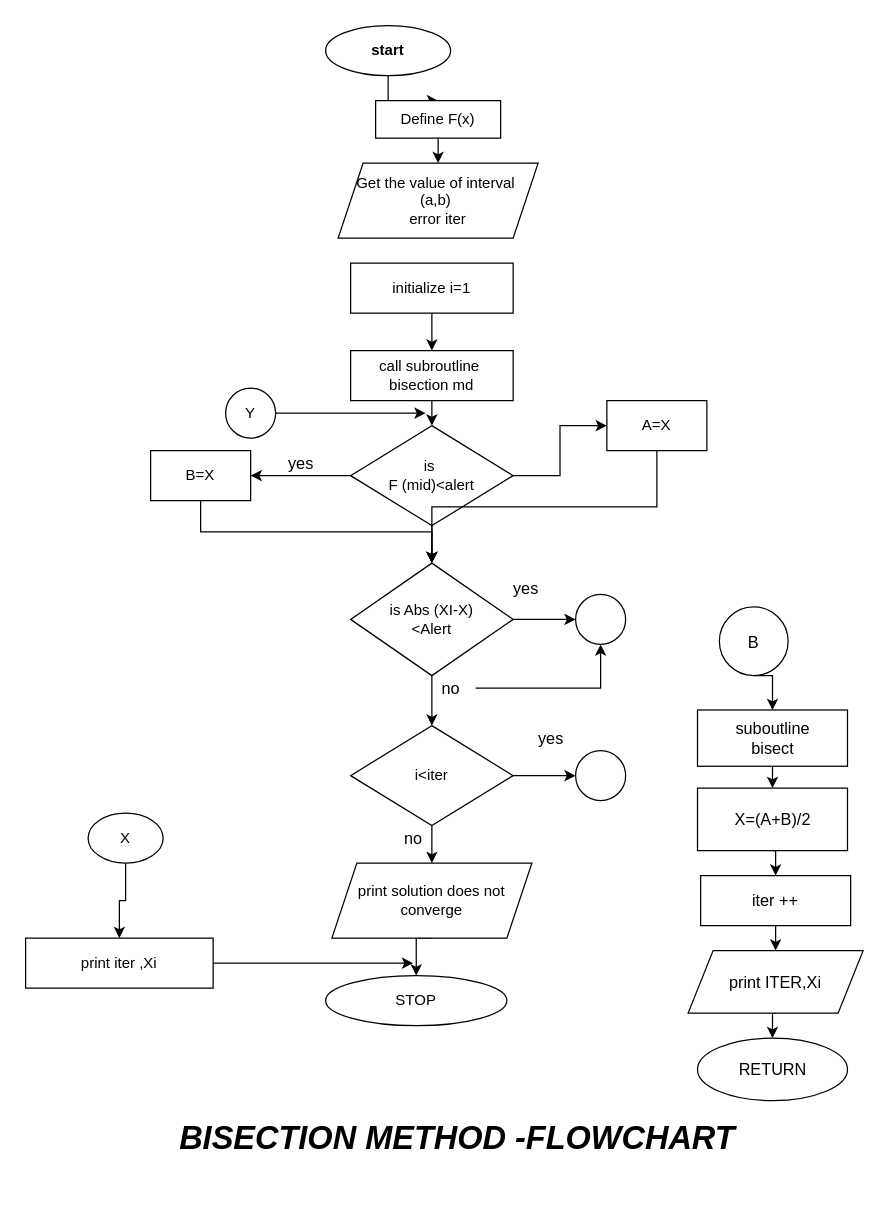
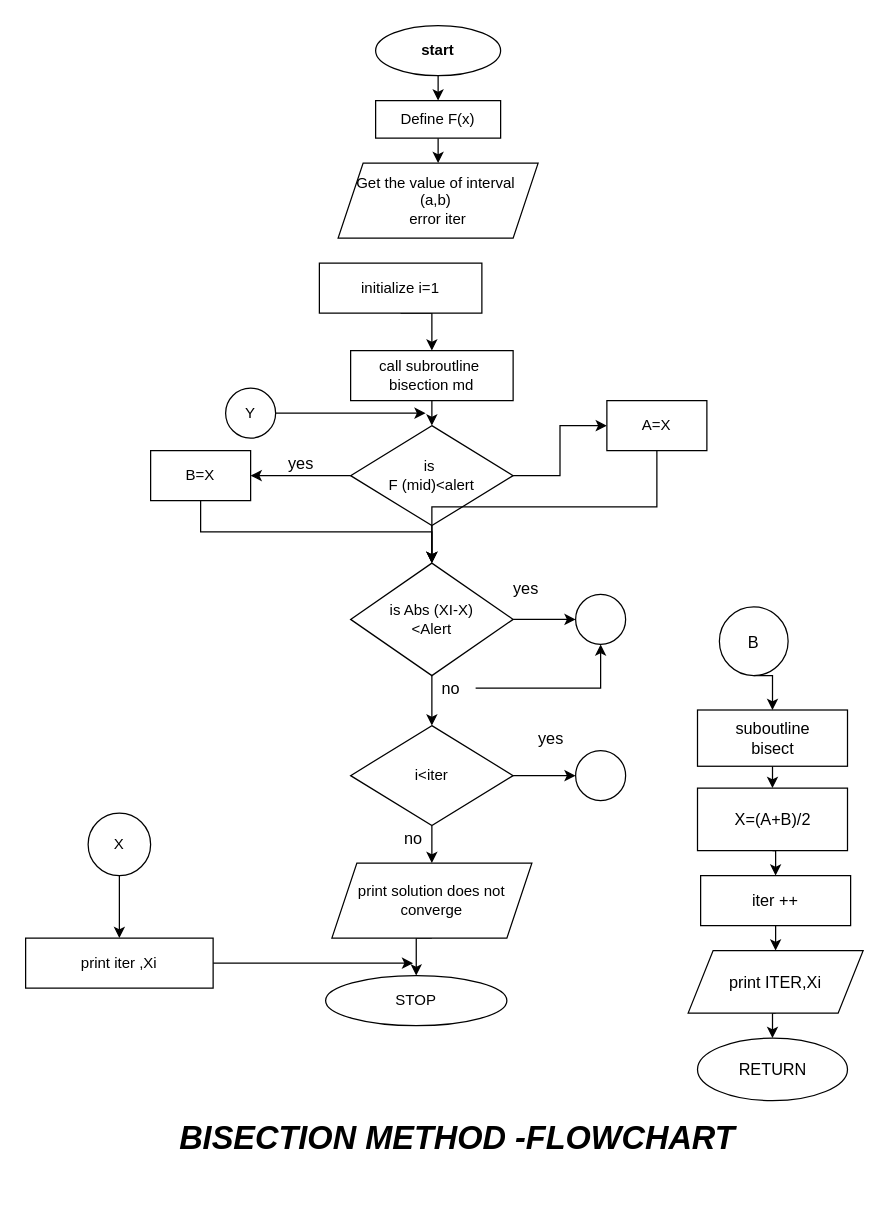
(388, 51) -> (438, 51)
(432, 288) -> (401, 288)
(126, 838) -> (119, 844)
